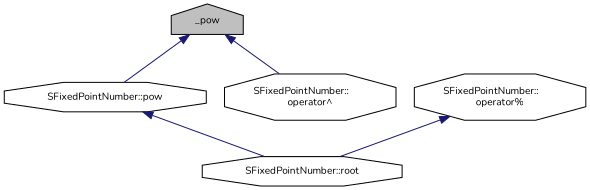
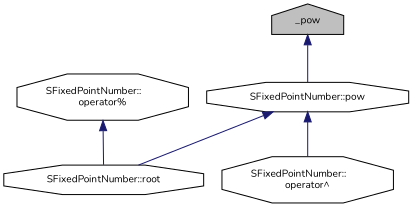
(256, 57) -> (308, 139)
